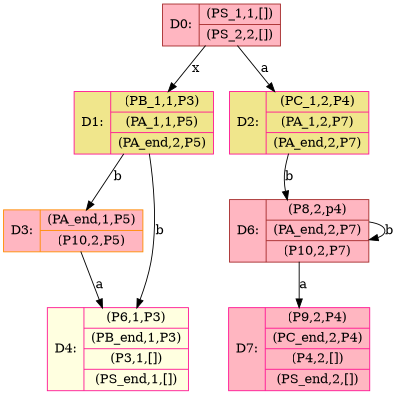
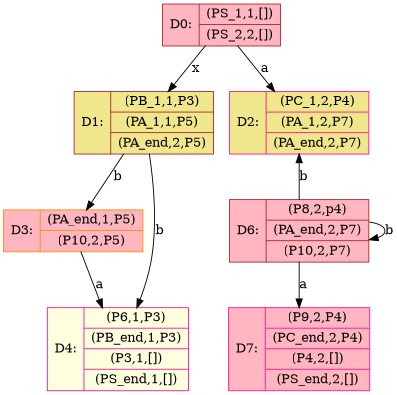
(144, 123) -> (144, 123)
(285, 172) -> (299, 181)
